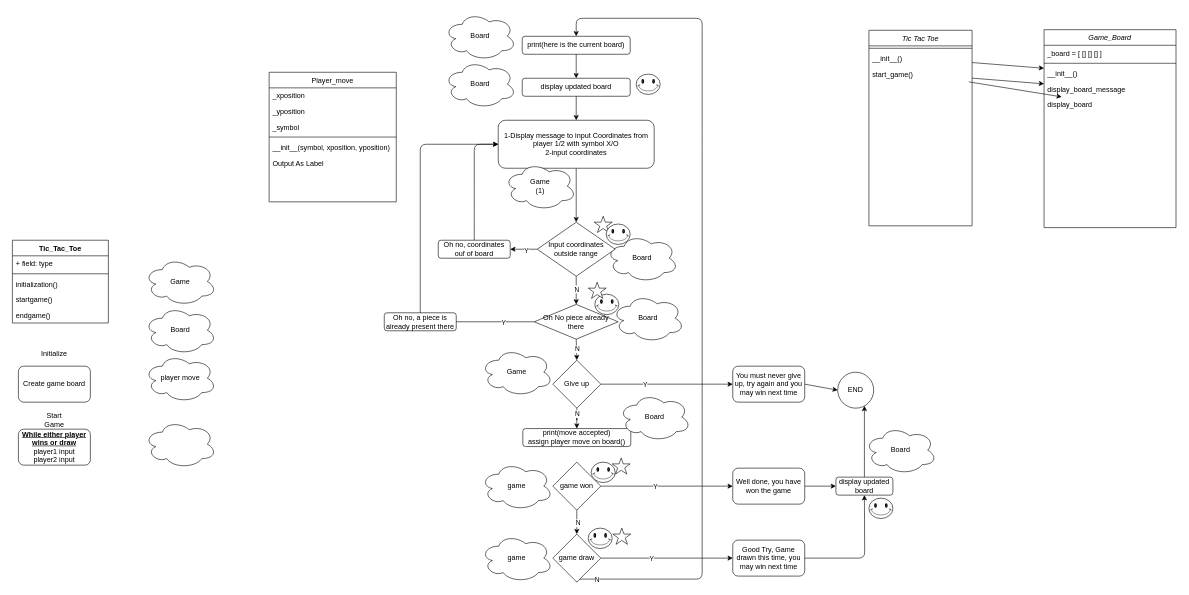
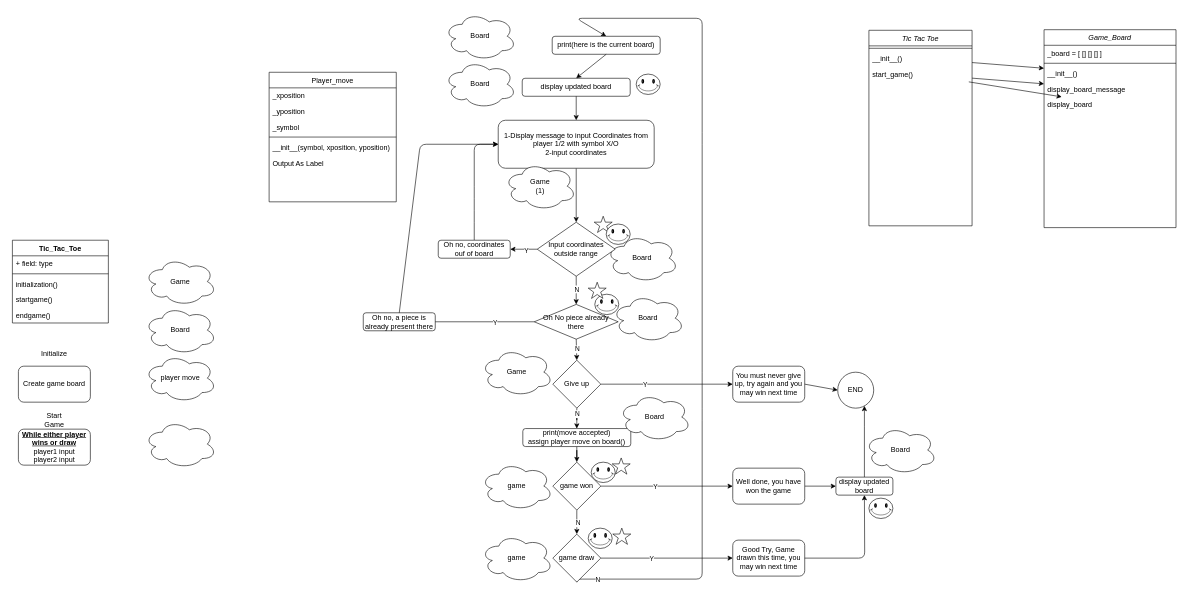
(576, 45) -> (606, 45)
(420, 322) -> (399, 322)
none -> (577, 457)
